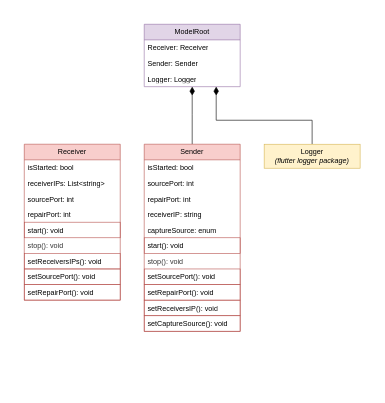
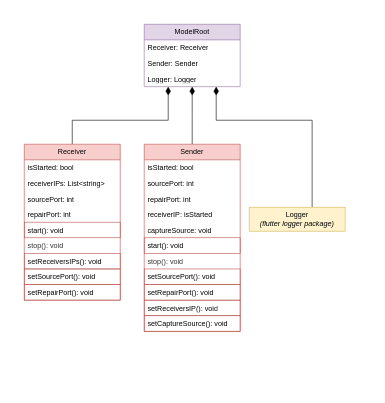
none -> (72, 120)
(312, 156) -> (297, 219)
(180, 215) -> (186, 215)
(184, 231) -> (183, 231)
